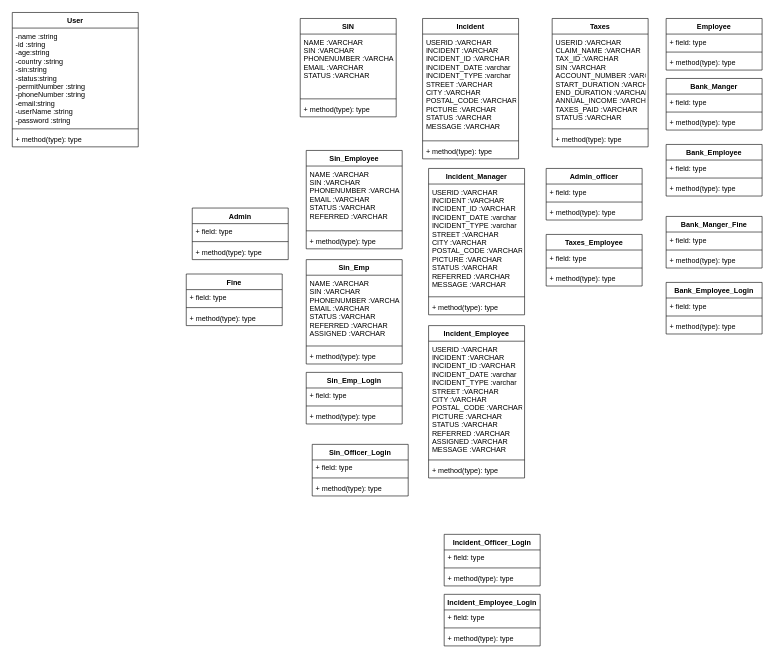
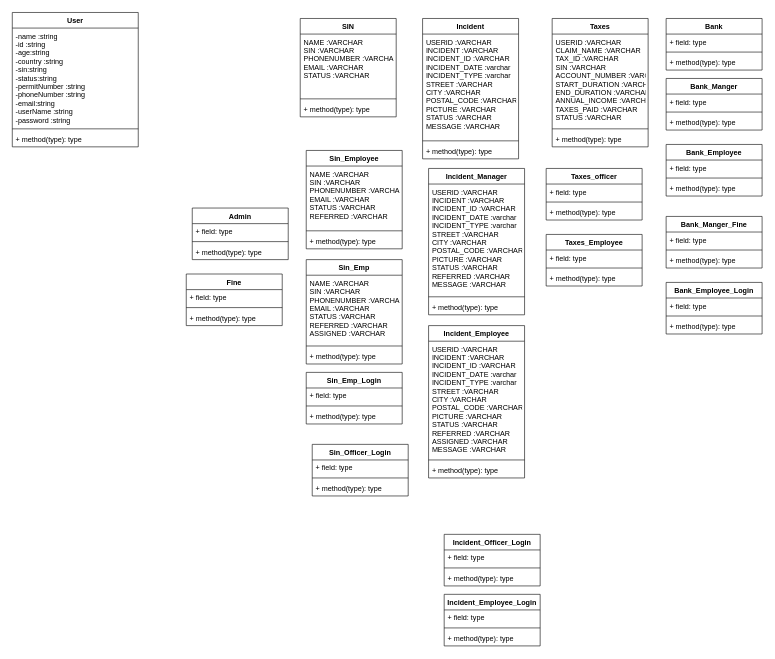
(714, 26) -> (714, 26)
(594, 176) -> (594, 176)
